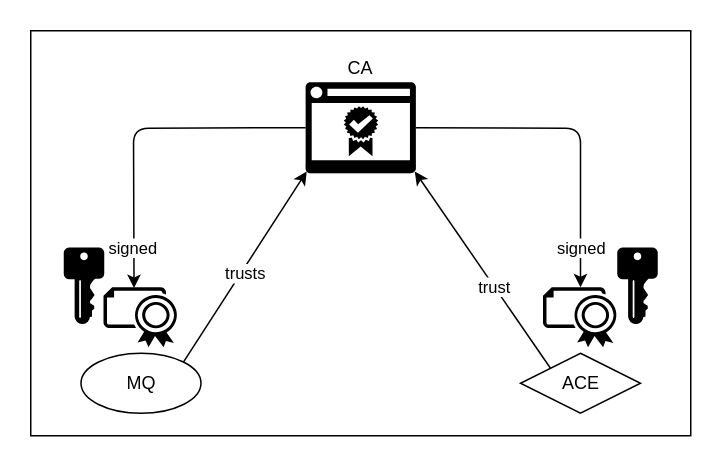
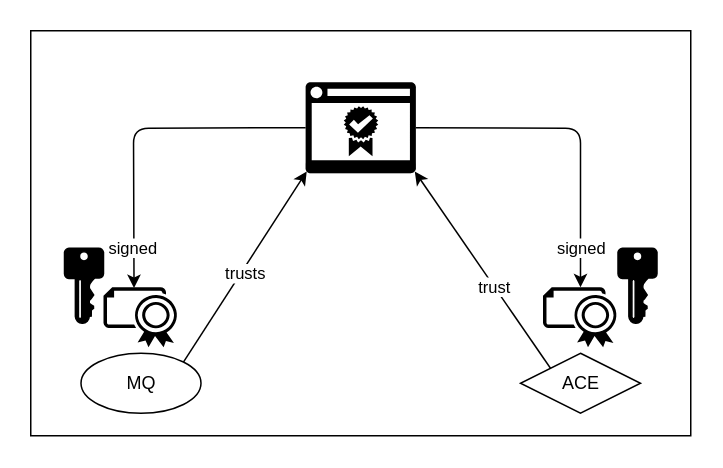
(361, 68) -> none
